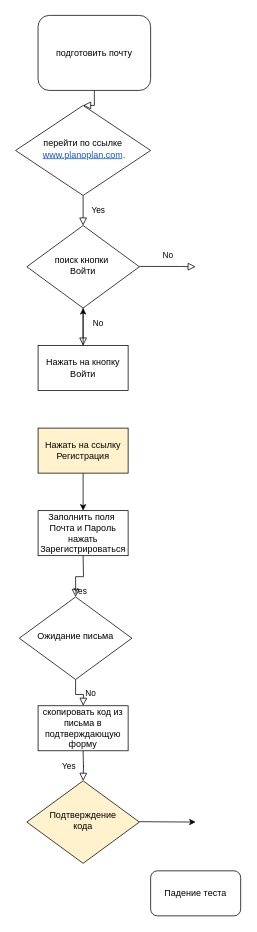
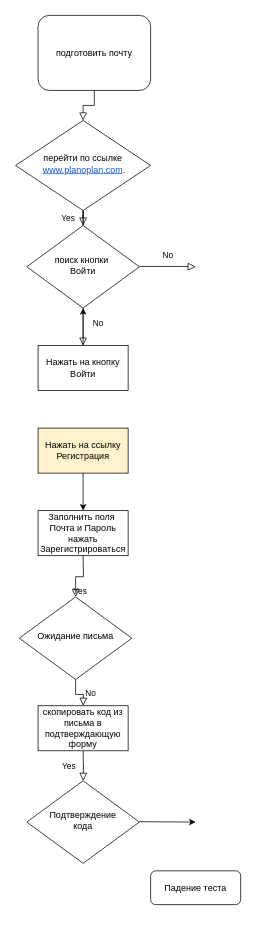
(83, 150) -> (83, 165)
(83, 822) -> (83, 822)
(195, 893) -> (195, 887)
